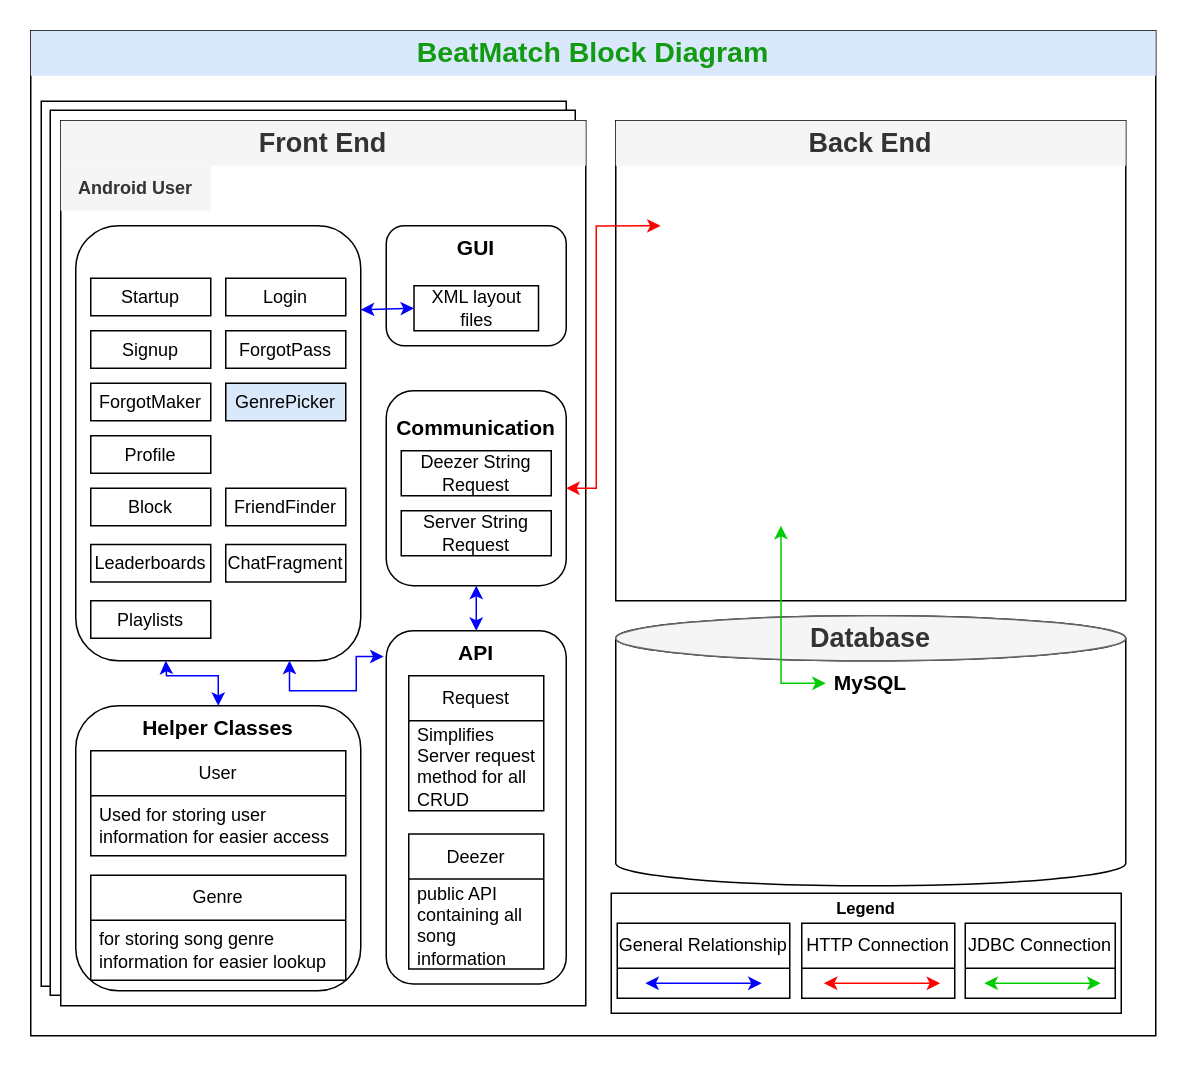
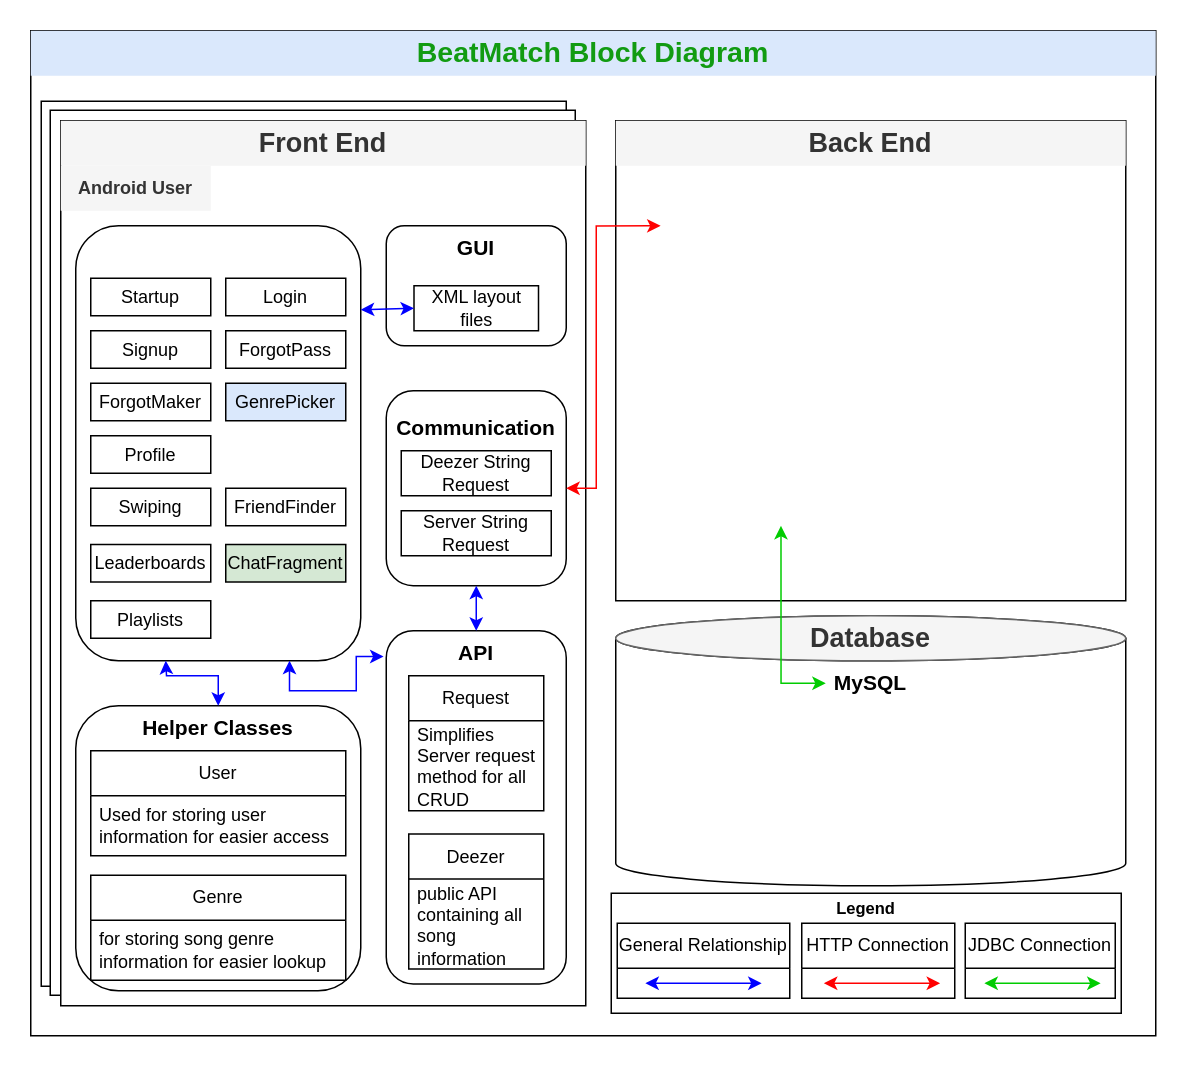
(151, 508) -> (151, 508)
(286, 563) -> (286, 563)
